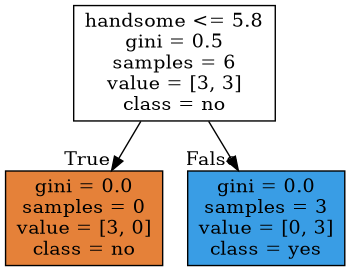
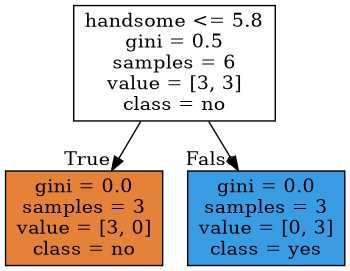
(84, 218) -> (84, 218)
